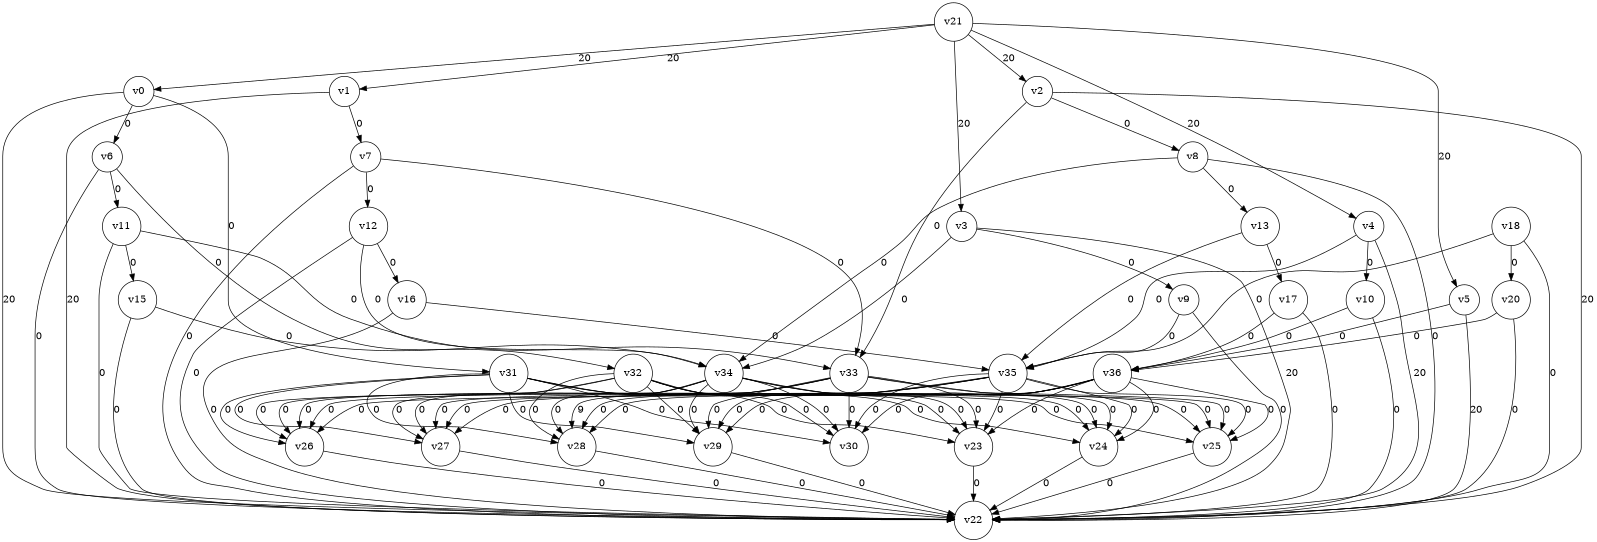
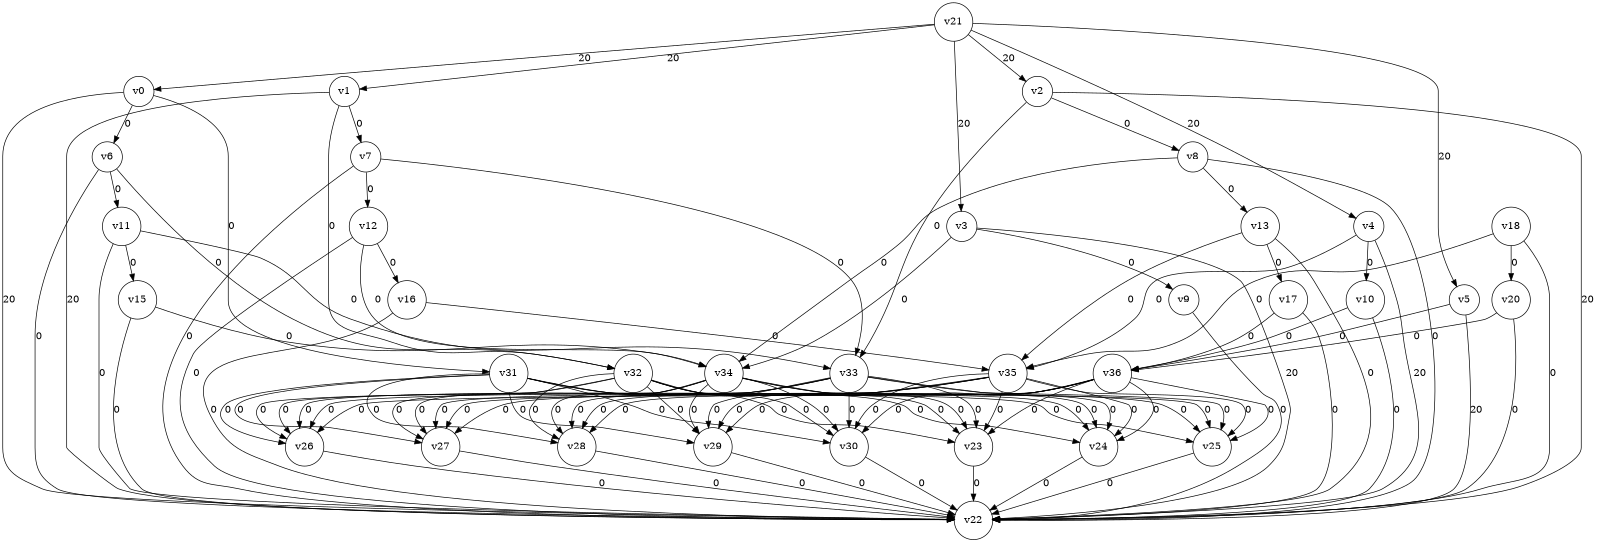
none -> (375, 337)
(1153, 345) -> none
(581, 410) -> (581, 410)
none -> (908, 482)
none -> (1326, 490)
